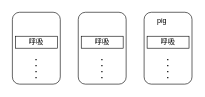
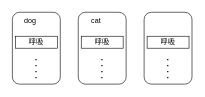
none -> (30, 21)
none -> (96, 21)
(162, 21) -> none
